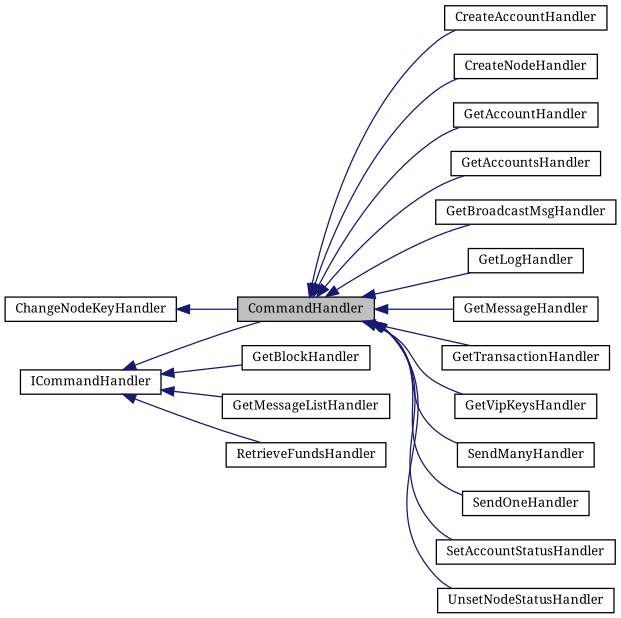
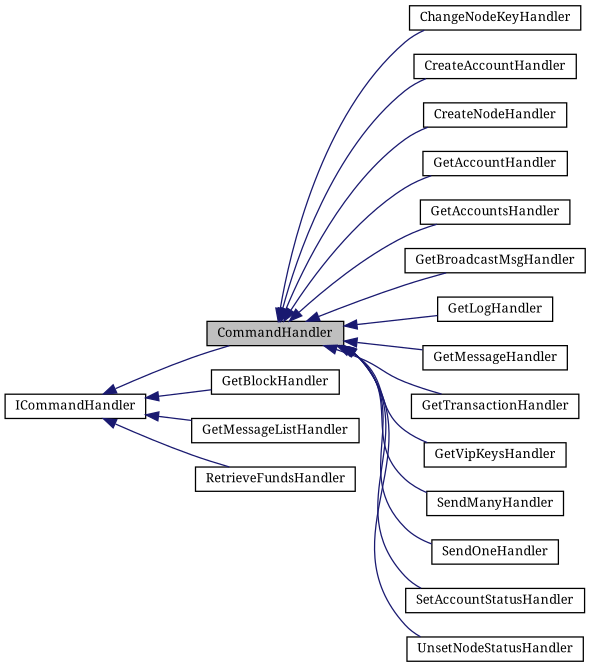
(213, 309) -> (326, 155)
